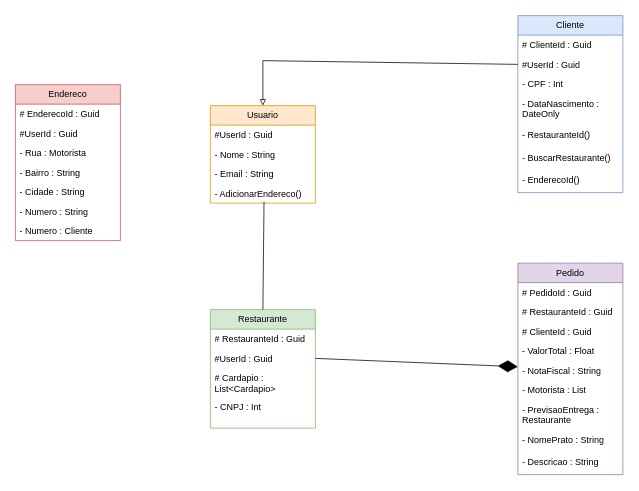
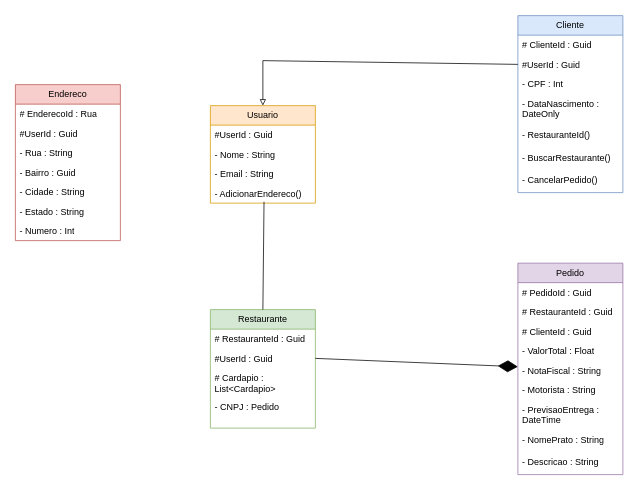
(62, 115) -> (61, 115)
(57, 154) -> (49, 154)
(56, 173) -> (51, 173)
(556, 181) -> (564, 181)
(57, 212) -> (57, 212)
(58, 232) -> (50, 232)
(561, 391) -> (566, 391)
(240, 407) -> (247, 407)
(571, 415) -> (571, 415)
